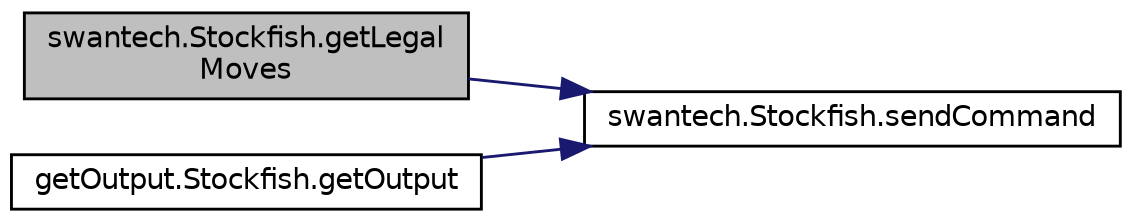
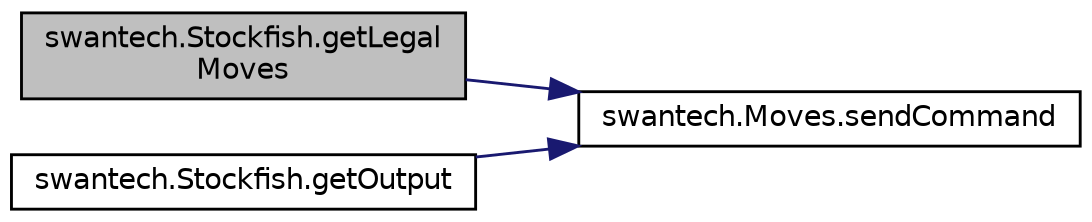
(852, 119) -> (829, 119)
(246, 182) -> (244, 182)
